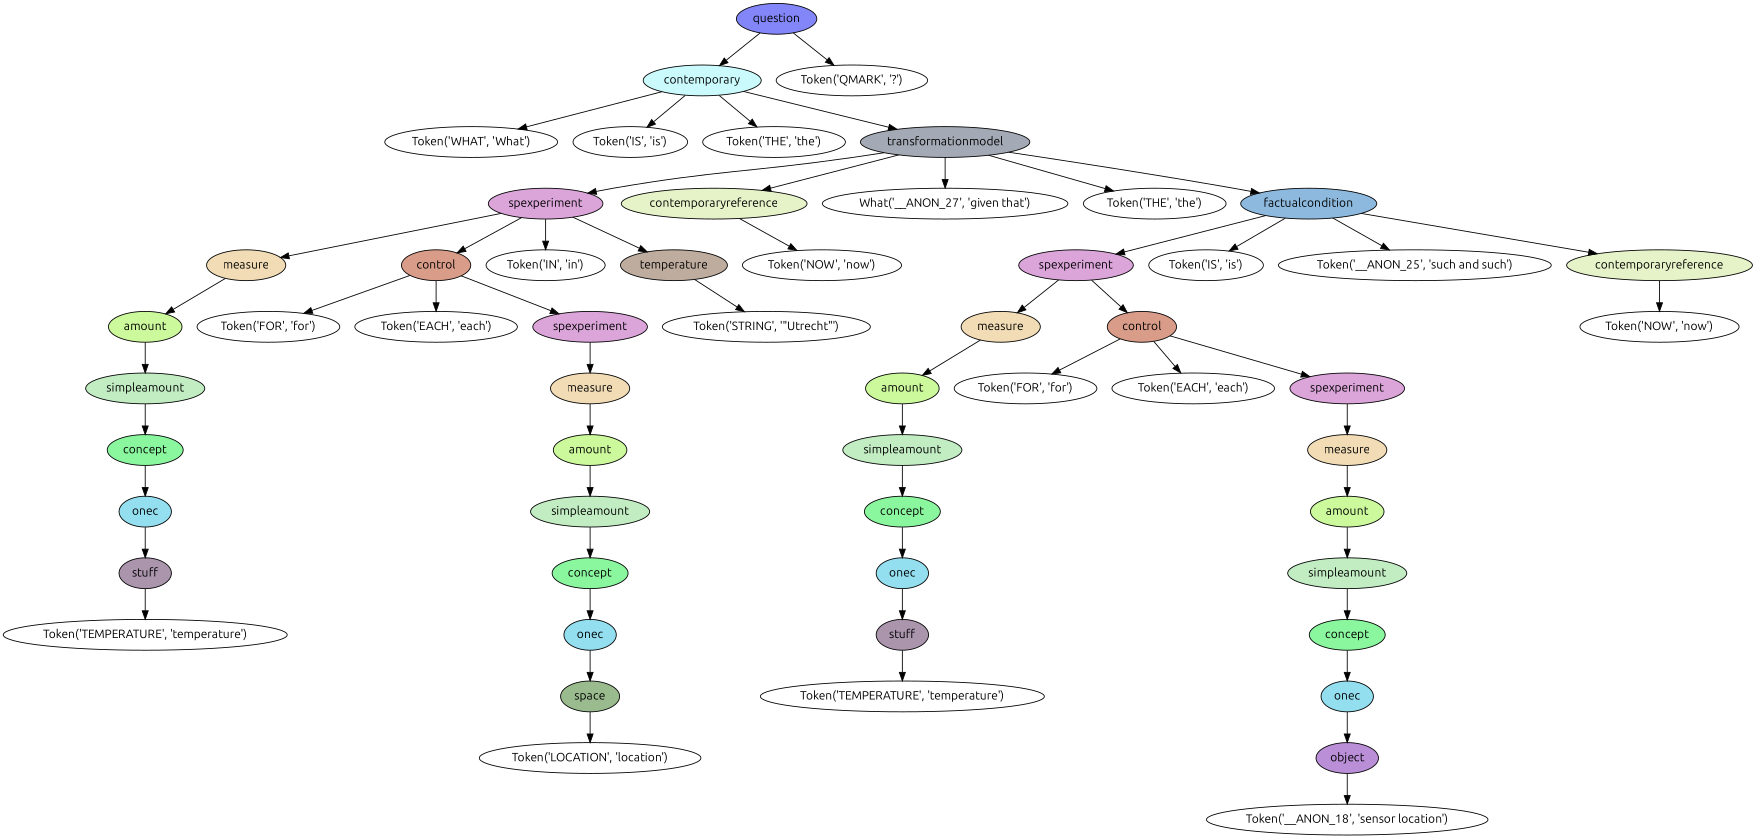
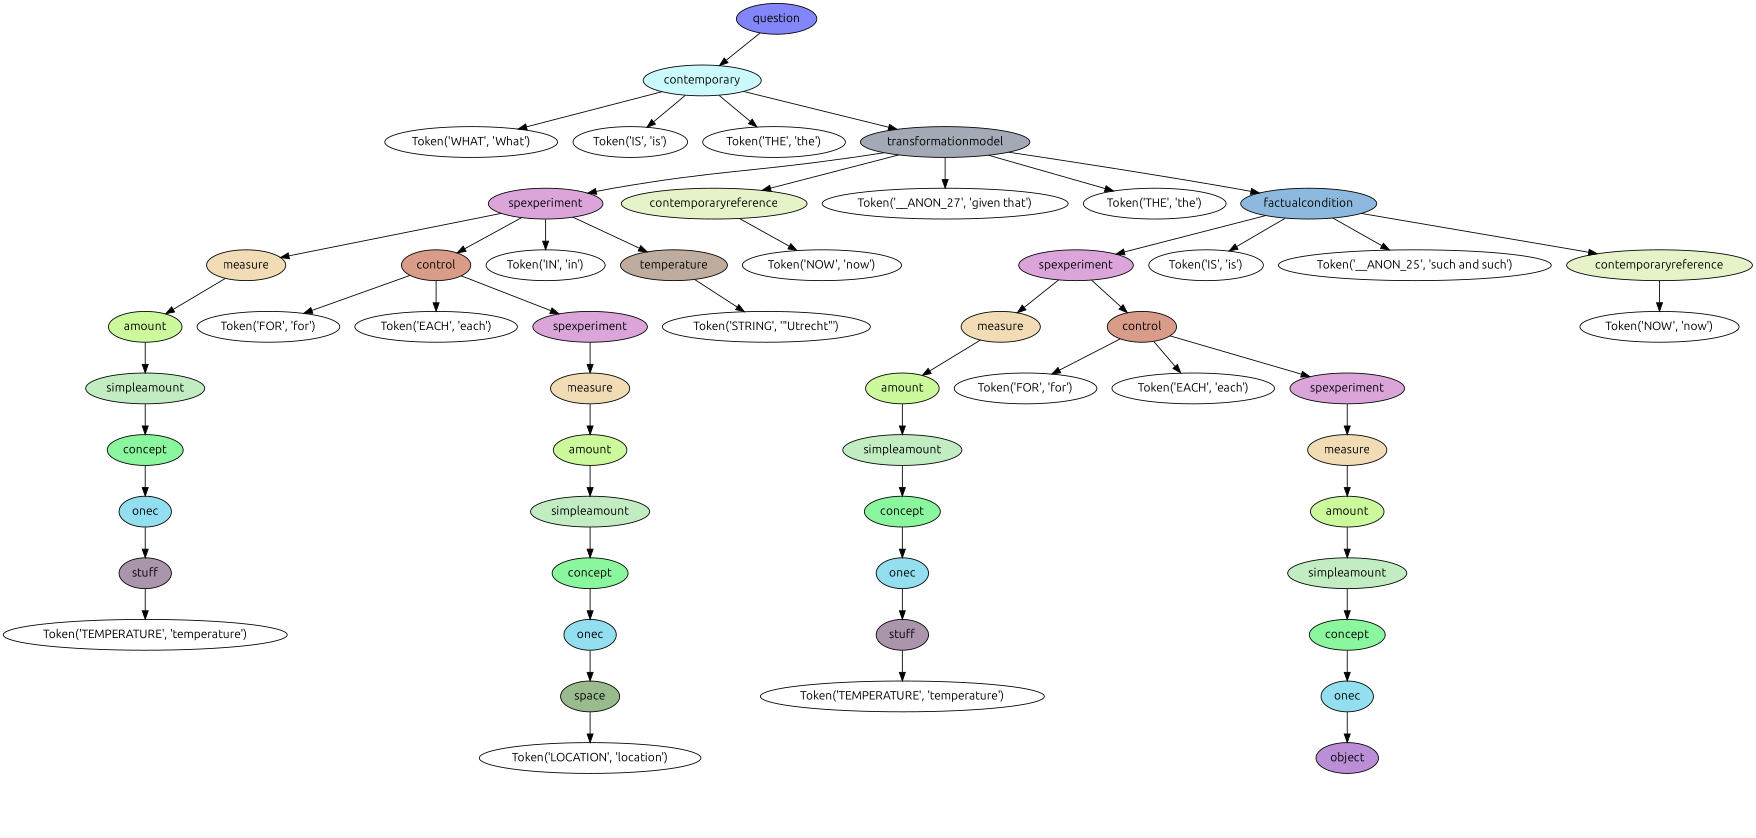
(852, 80) -> none
(945, 204) -> (945, 204)
(1347, 820) -> none
